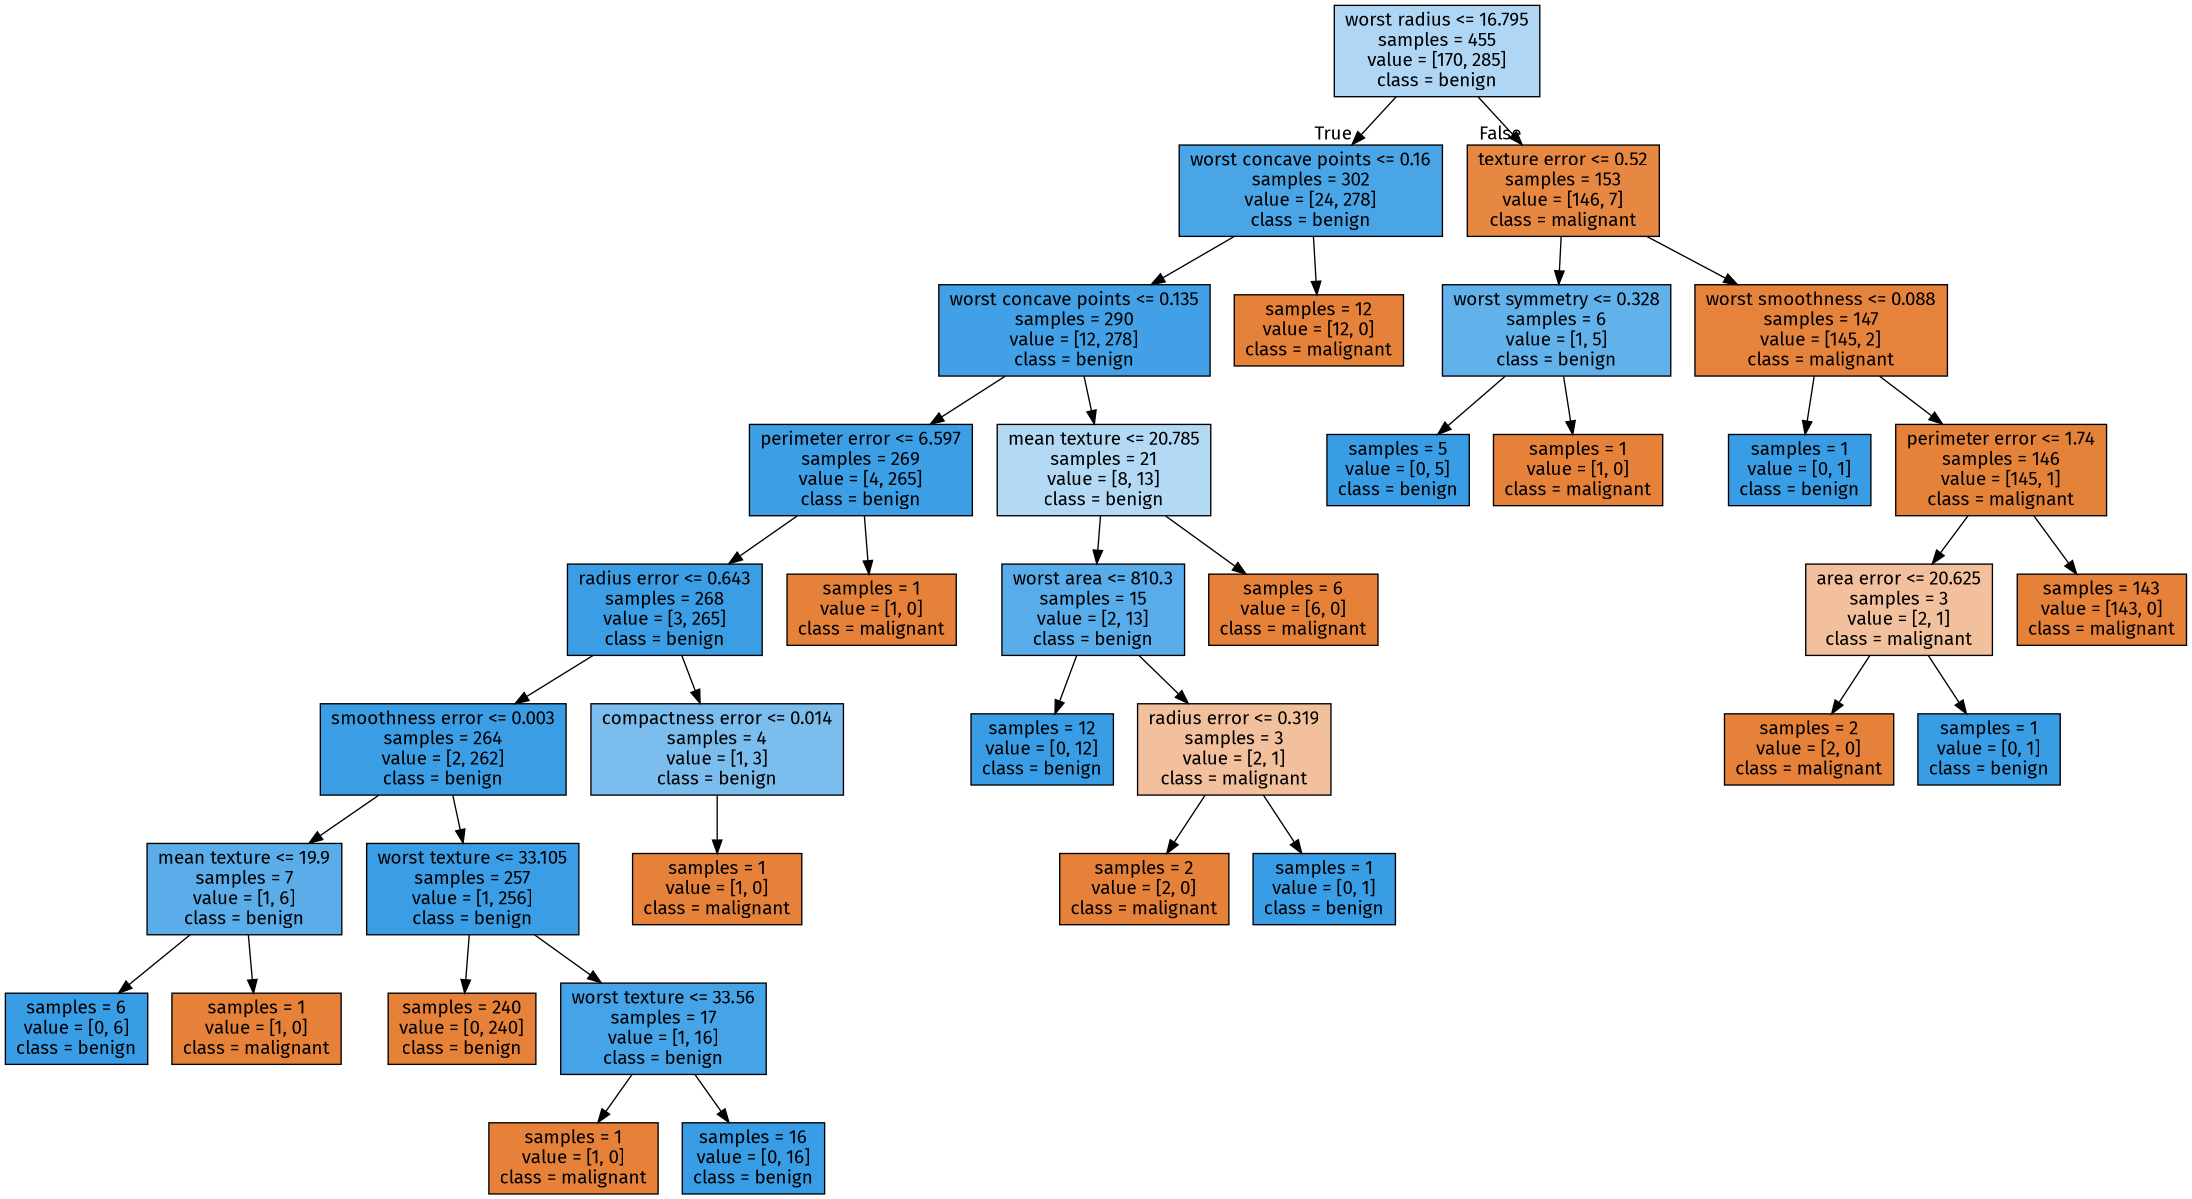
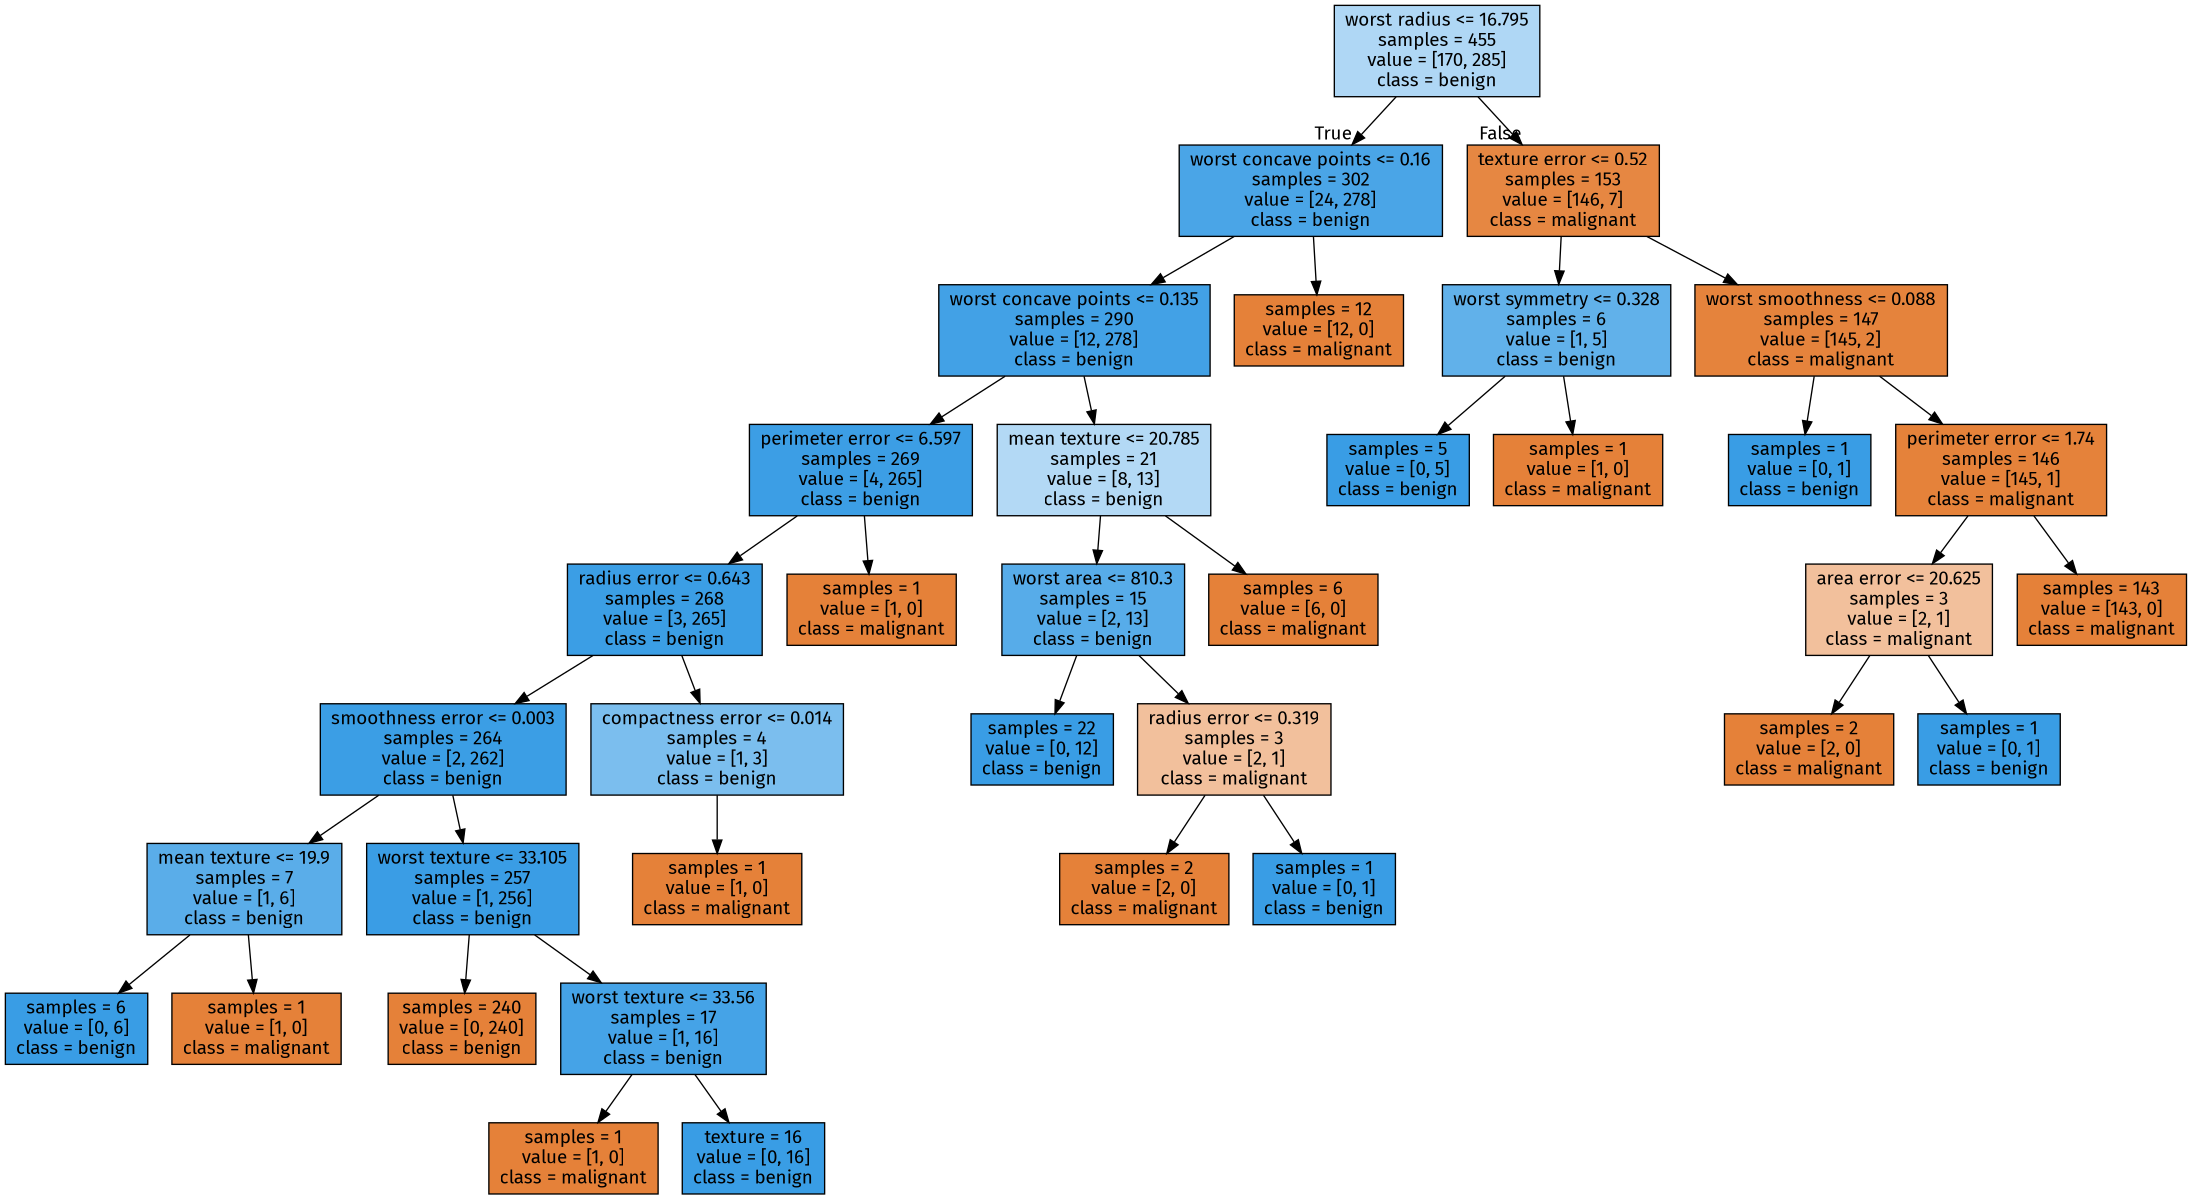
(1042, 749) -> (1042, 749)
(753, 1158) -> (753, 1158)
